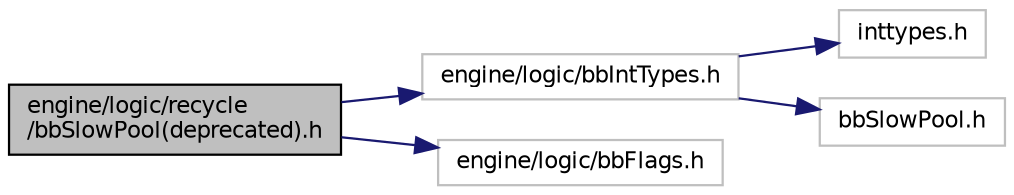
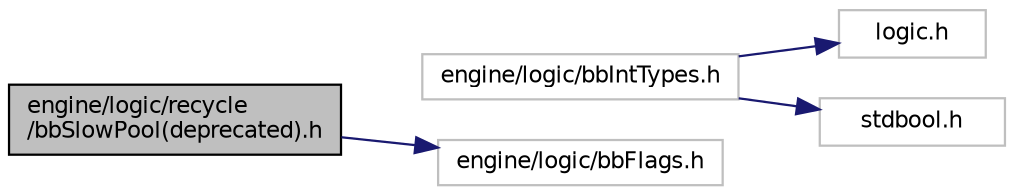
(912, 34) -> (912, 34)
(370, 99) -> none
(912, 122) -> (912, 122)
